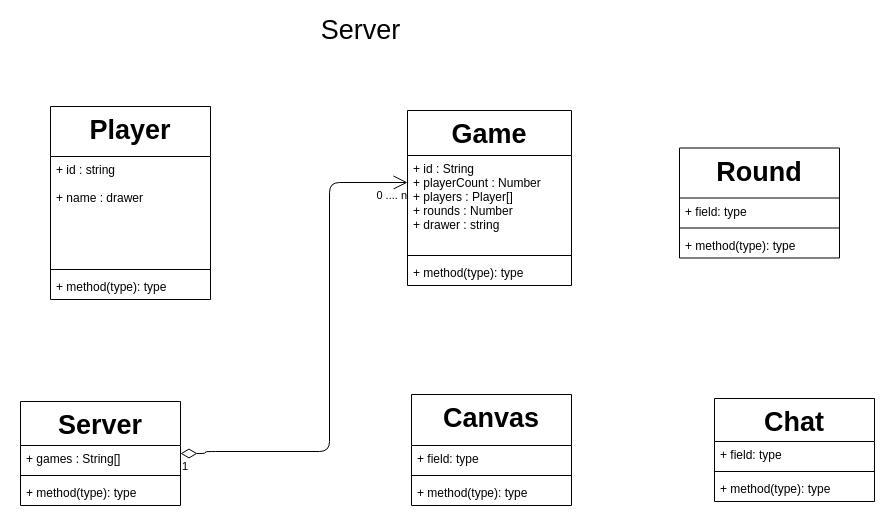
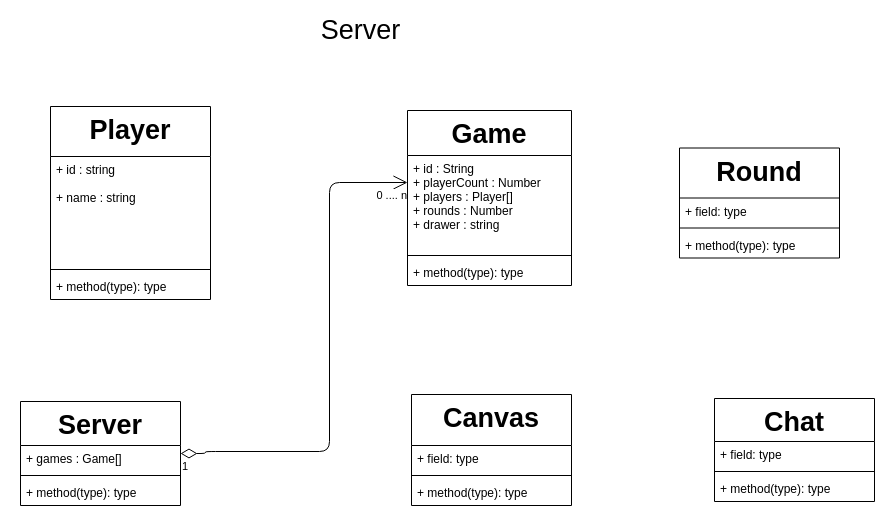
(90, 170) -> (90, 170)
(79, 459) -> (74, 459)
